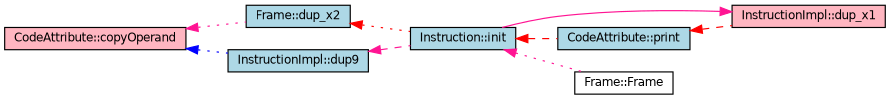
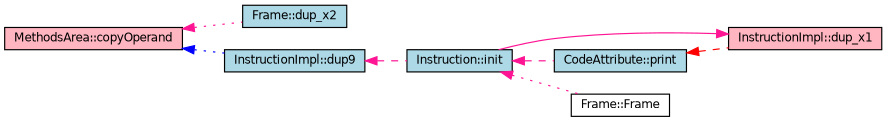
(386, 28) -> none
(95, 39) -> (94, 39)
(543, 39) -> (539, 61)
